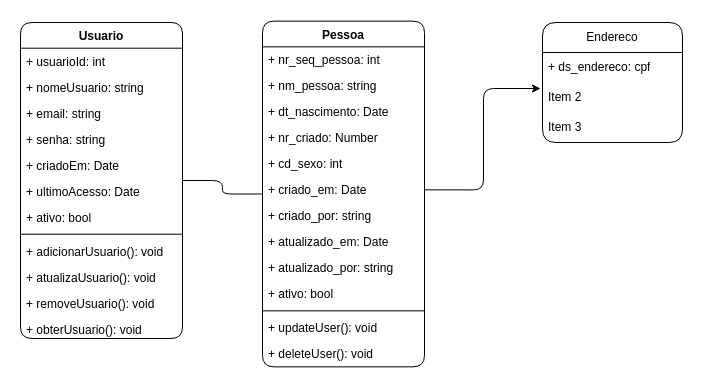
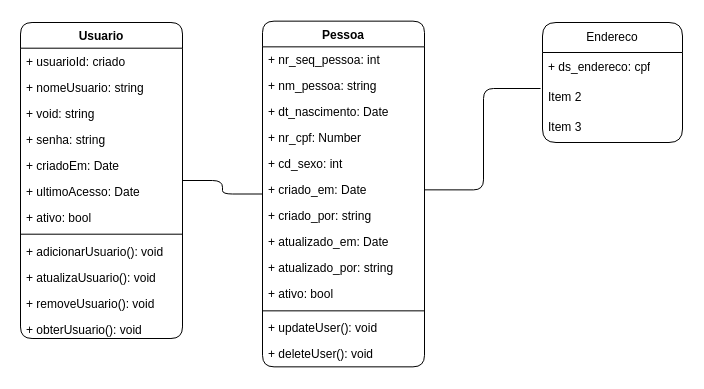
(72, 62) -> (82, 62)
(532, 89) -> (535, 89)
(67, 114) -> (65, 114)
(326, 138) -> (317, 138)
